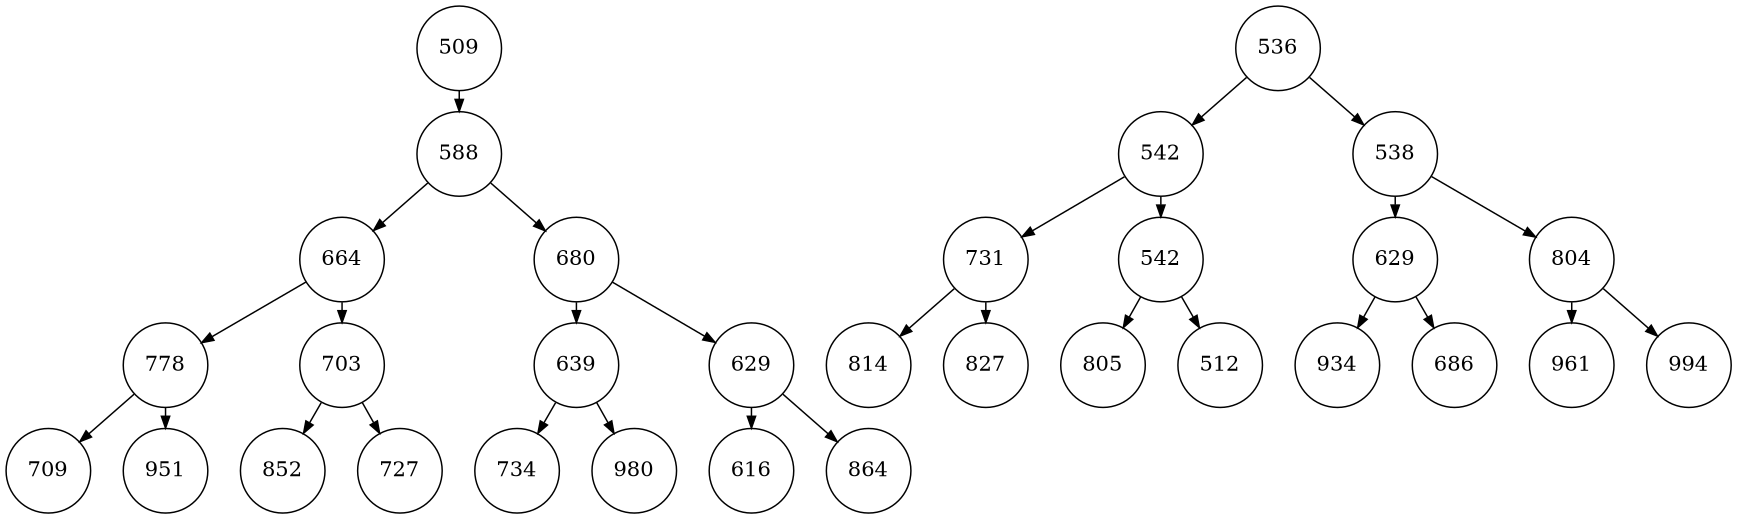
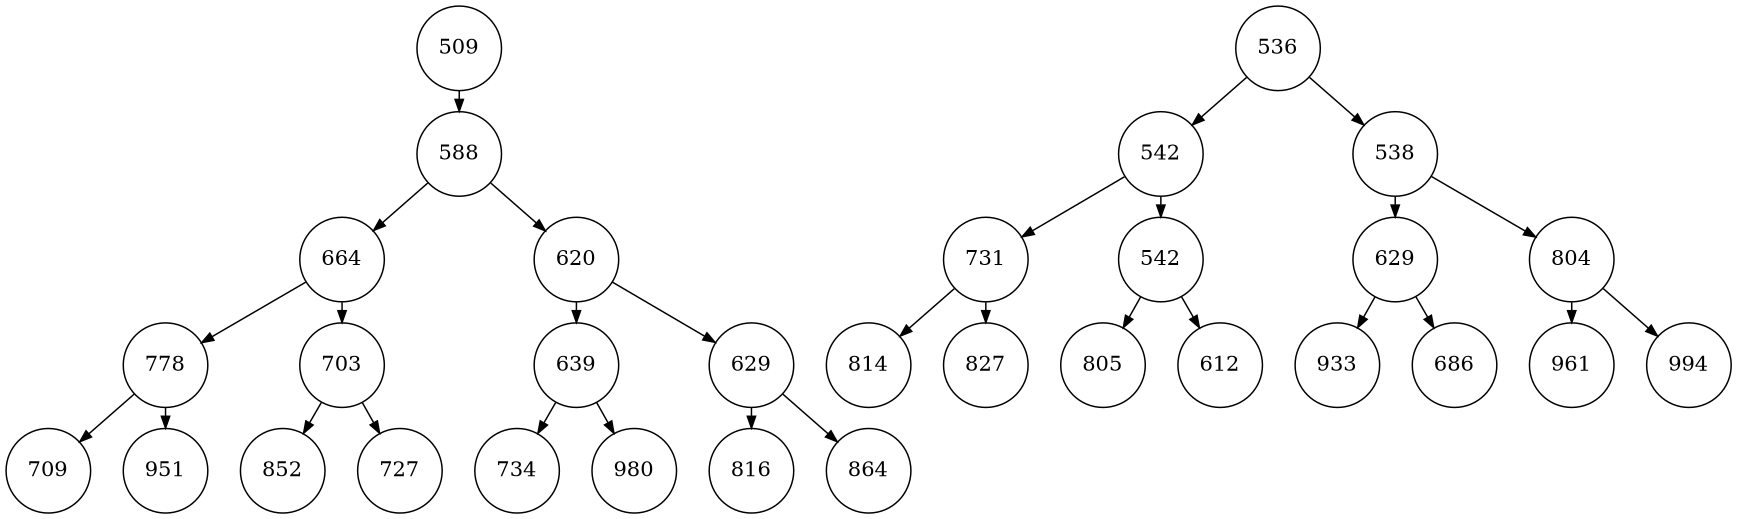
(576, 260) -> (576, 260)
(1220, 365) -> (1220, 365)
(1337, 365) -> (1337, 365)
(751, 471) -> (751, 471)
